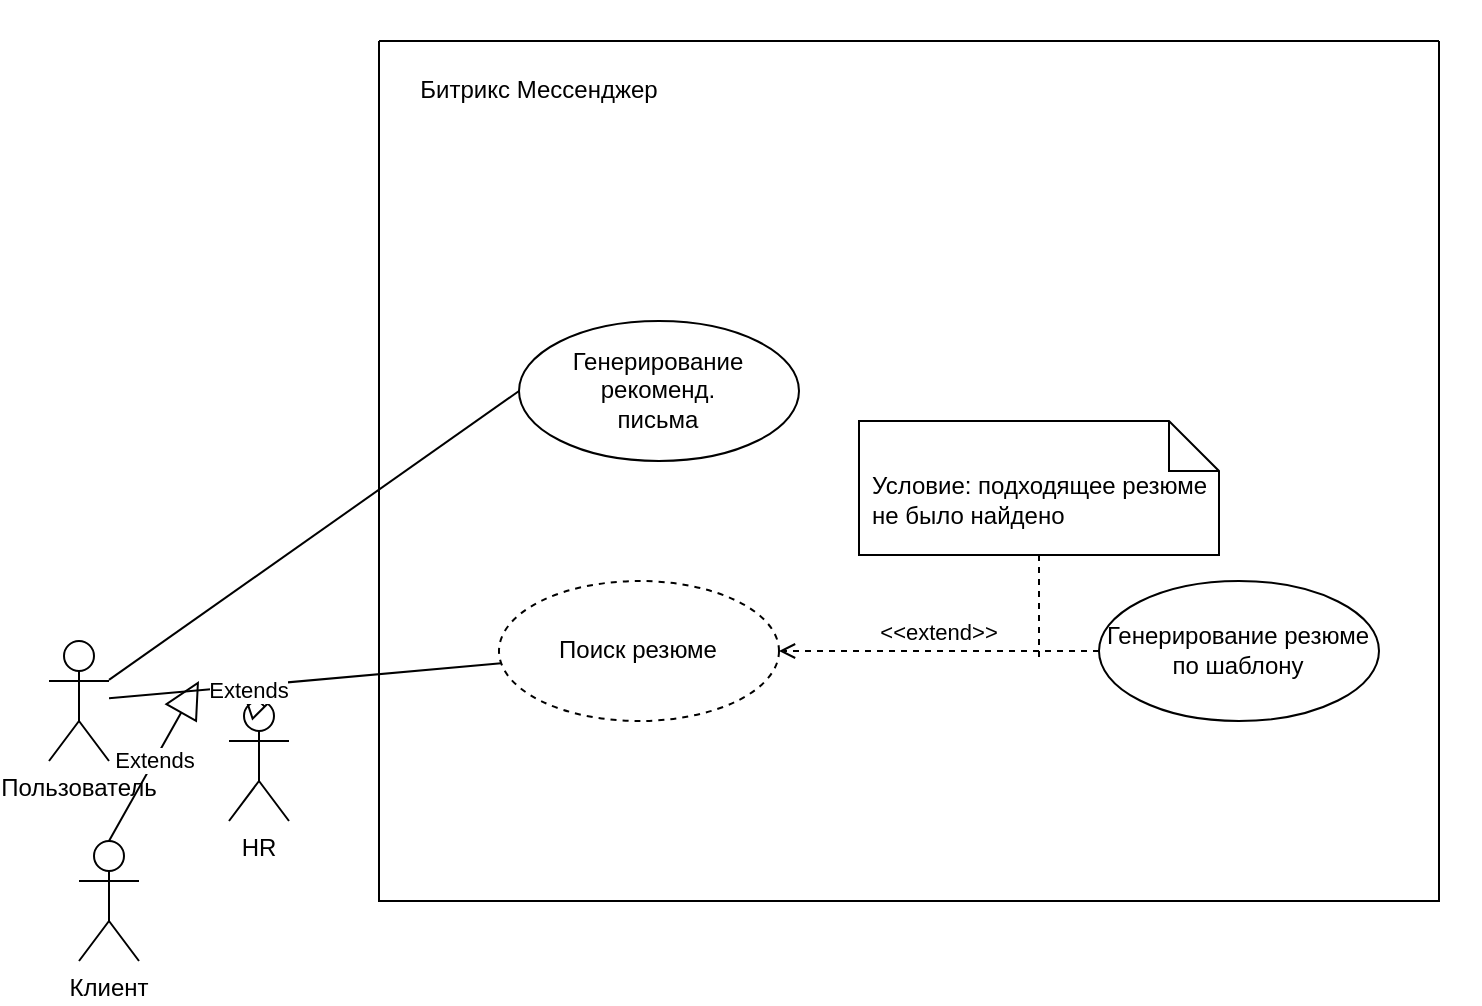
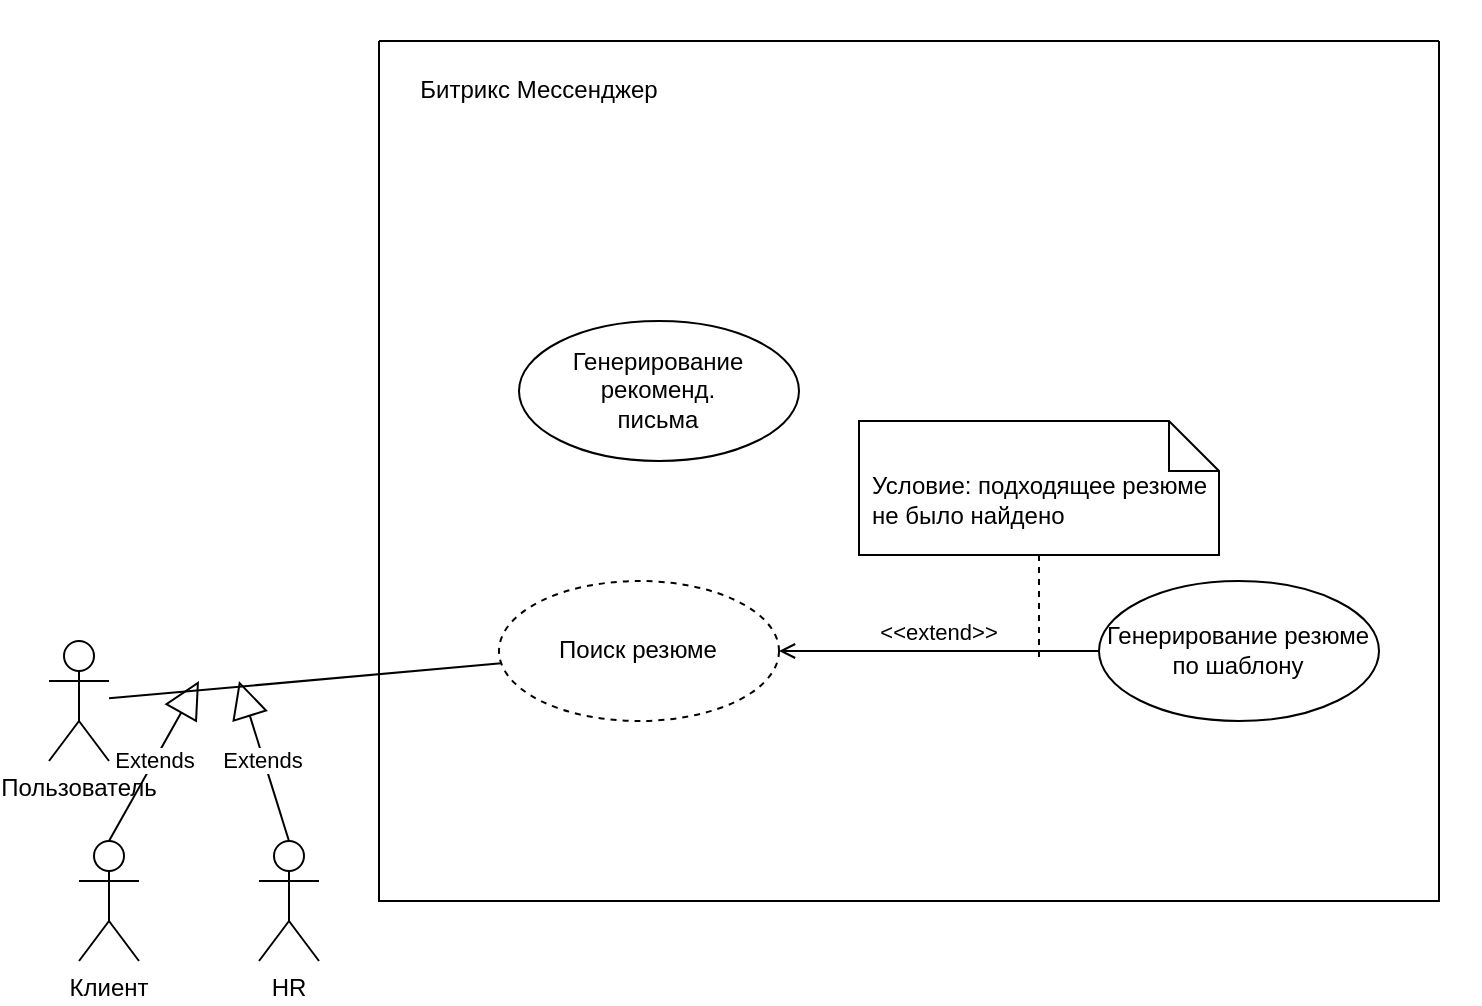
(242, 586) -> none
(910, 651) -> (910, 651)
(259, 761) -> (289, 901)
